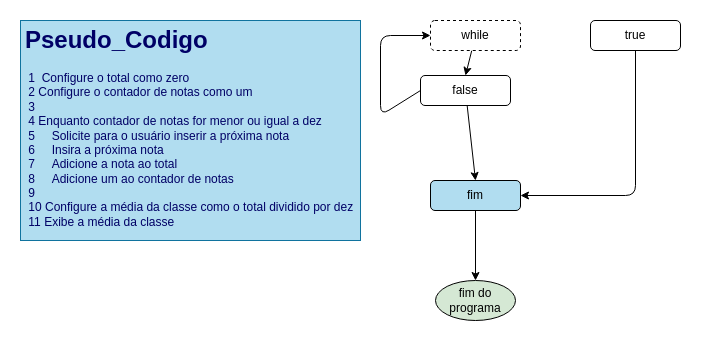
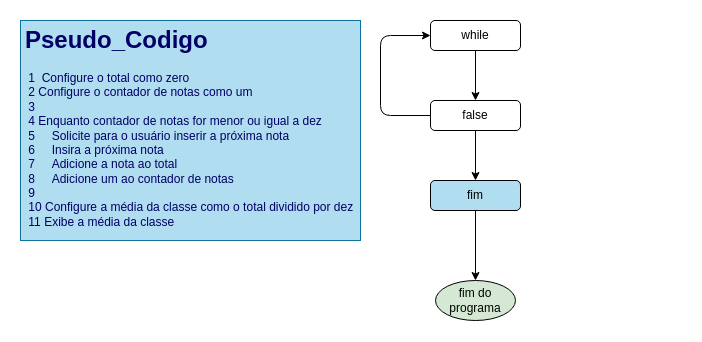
(476, 36) -> (476, 36)
(636, 36) -> none
(466, 91) -> (476, 116)
(636, 172) -> none
